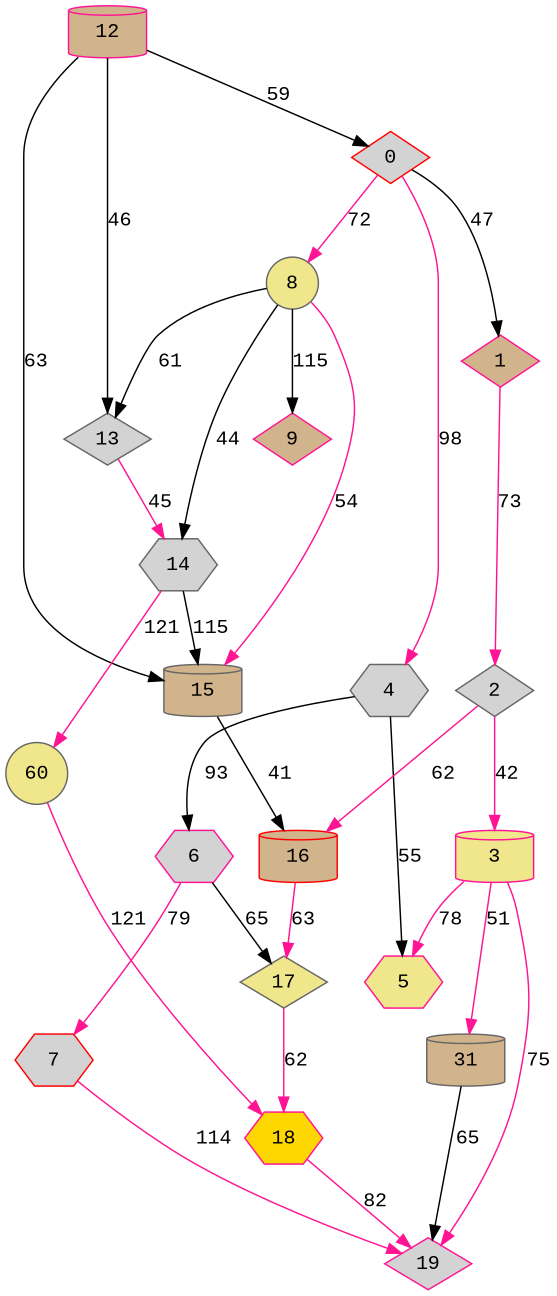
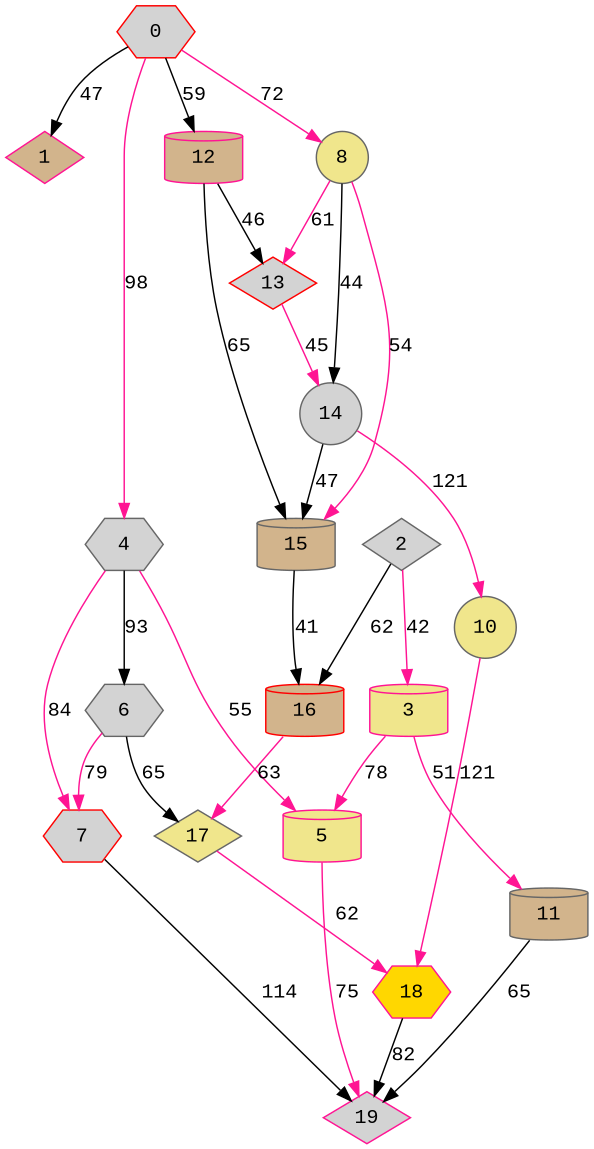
(251, 95) -> (177, 88)
(391, 157) -> (156, 32)
(174, 323) -> (310, 215)
(36, 361) -> (239, 346)
(108, 439) -> (273, 283)
(292, 439) -> none
(498, 519) -> none
(178, 565) -> (331, 414)
(211, 628) -> (327, 482)
none -> (50, 678)
(408, 764) -> (359, 618)
(37, 773) -> (485, 627)
(396, 829) -> (201, 693)
(194, 856) -> (124, 710)
(404, 982) -> (322, 836)
(466, 1060) -> (549, 914)
(522, 1064) -> (328, 974)
(224, 1179) -> (223, 975)
(353, 1199) -> (391, 1050)
